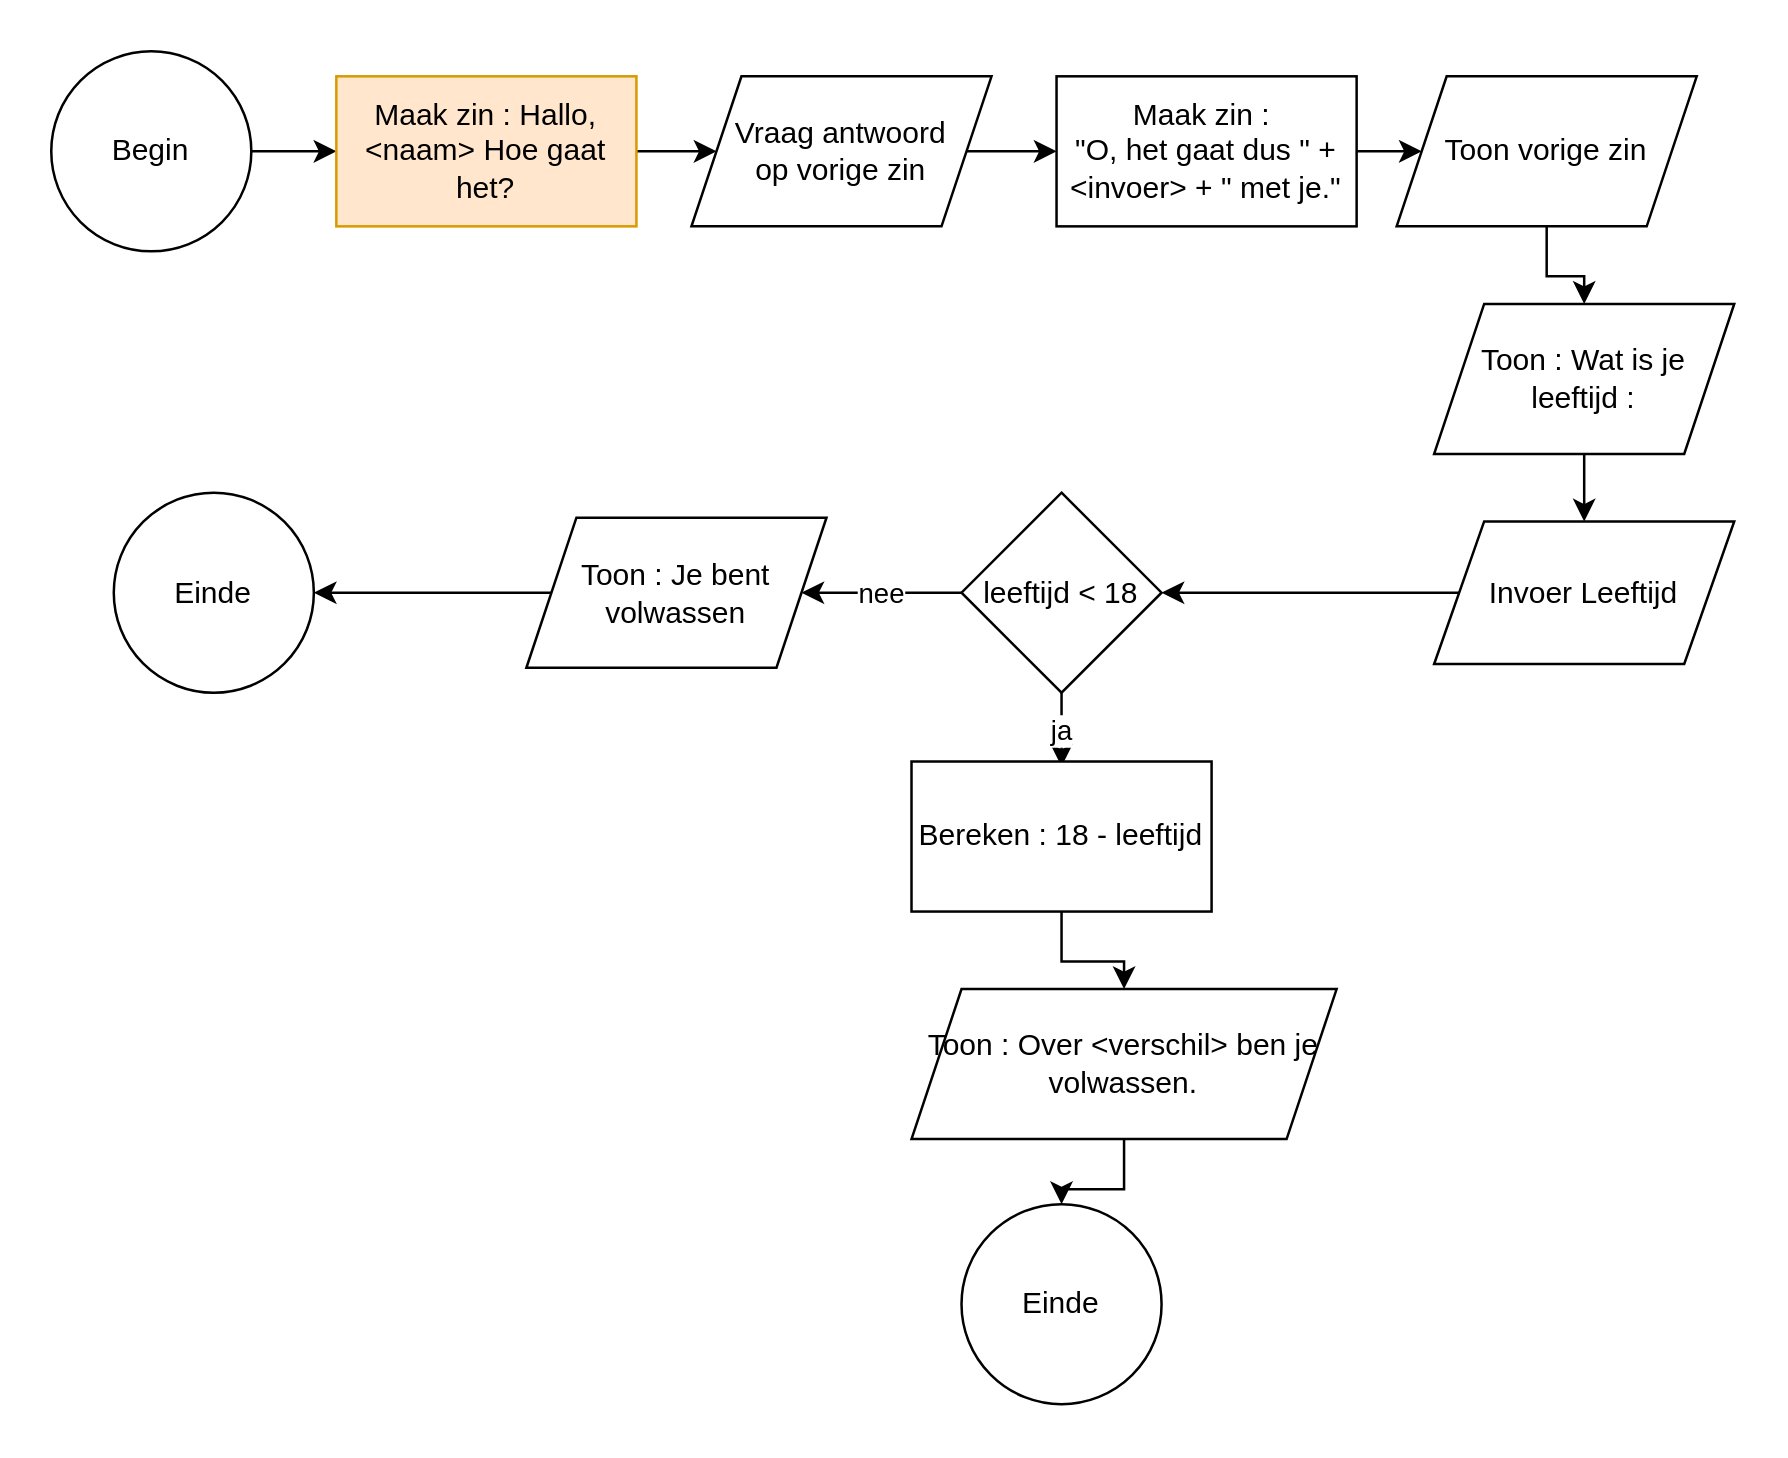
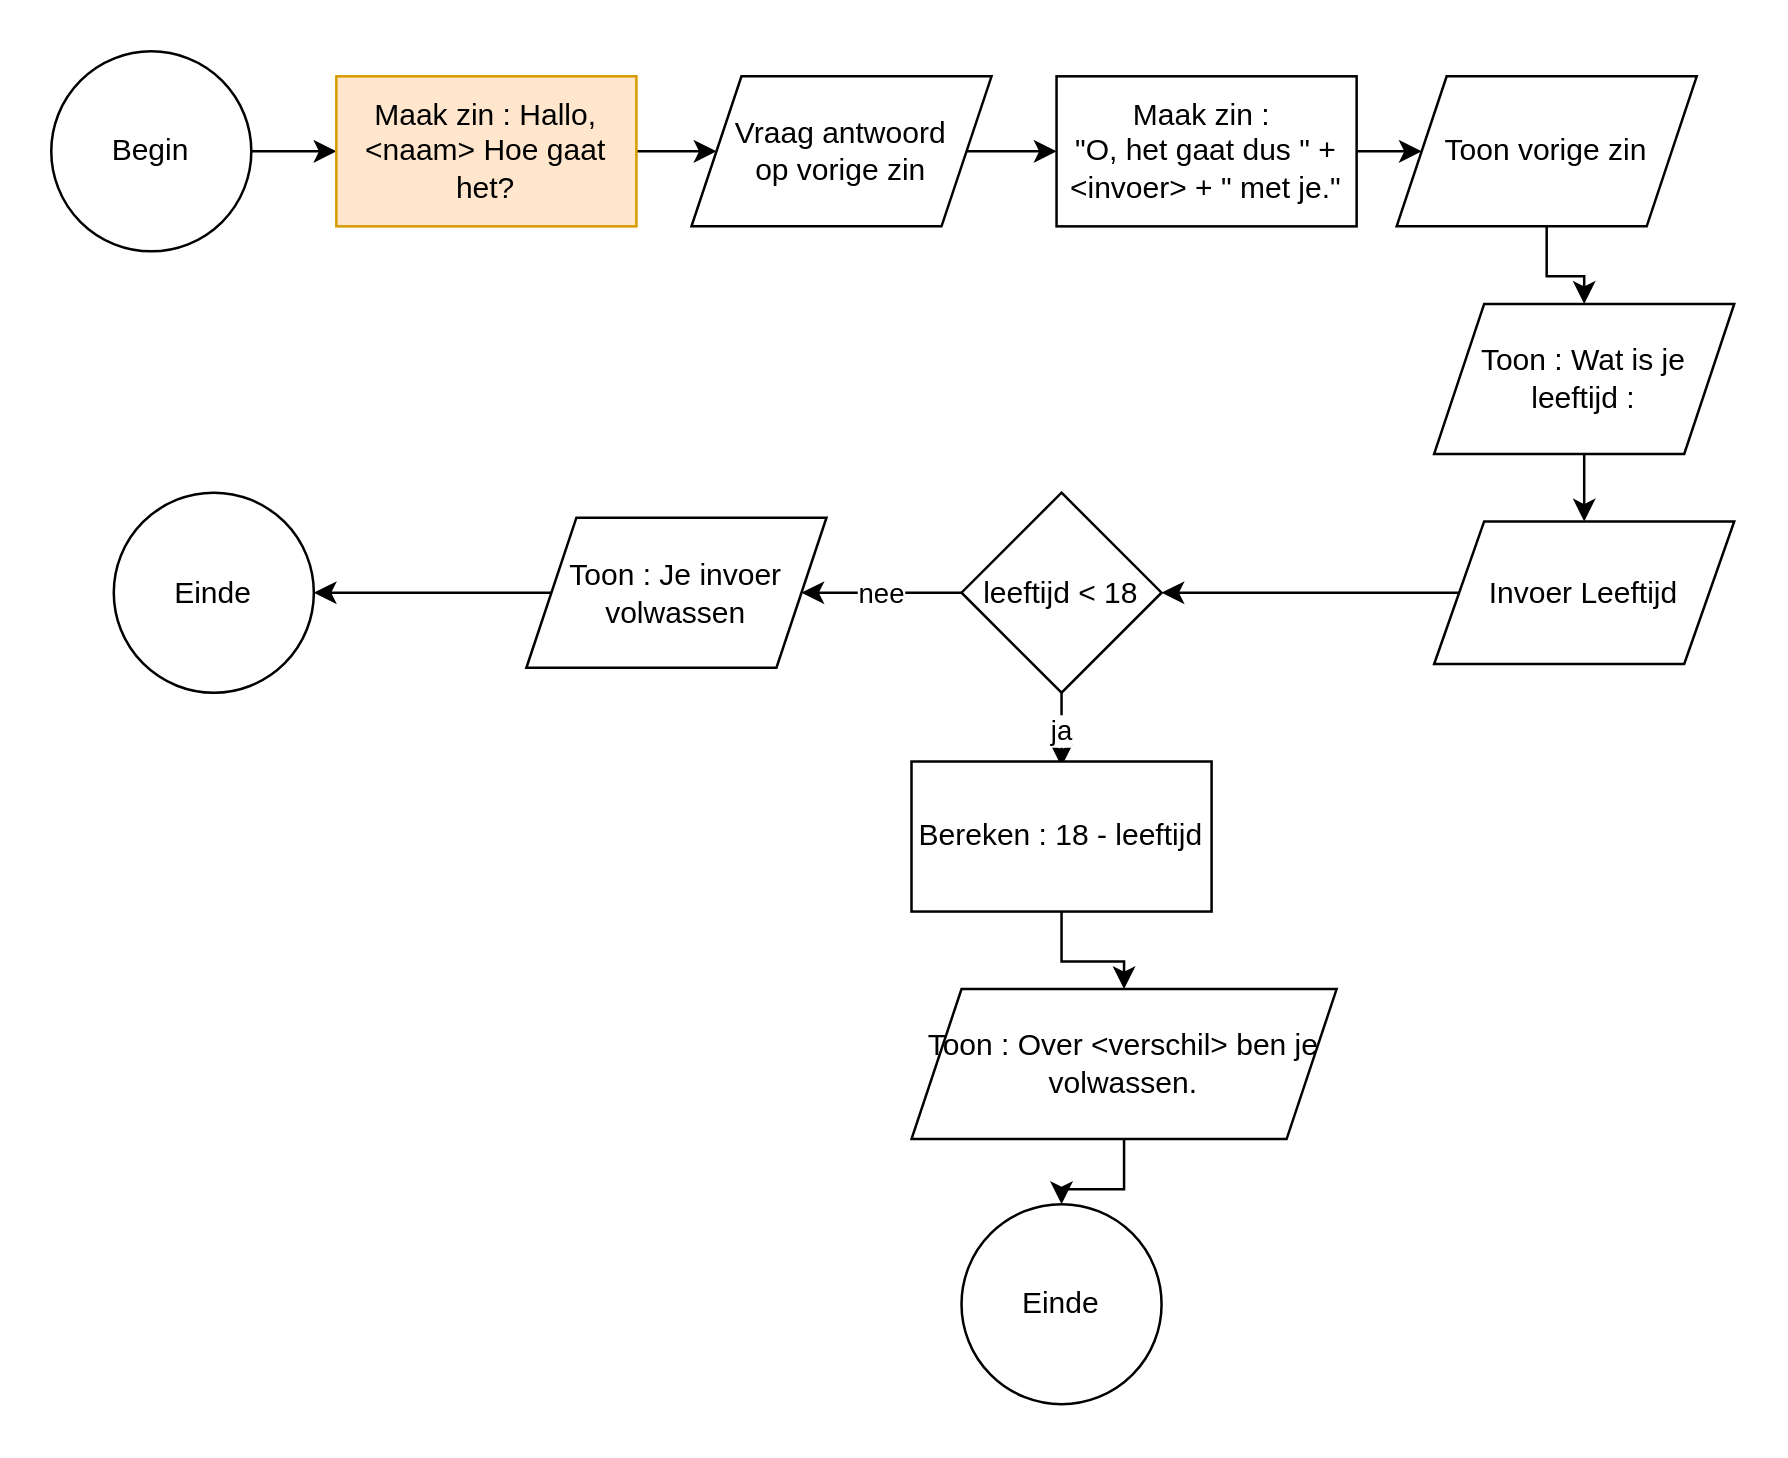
(676, 594) -> (676, 594)
